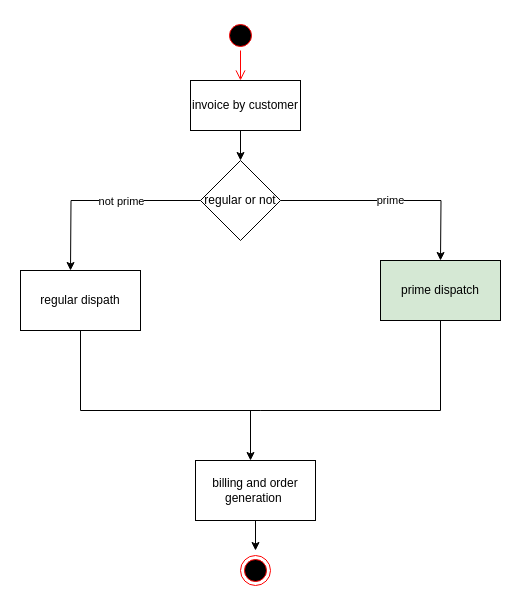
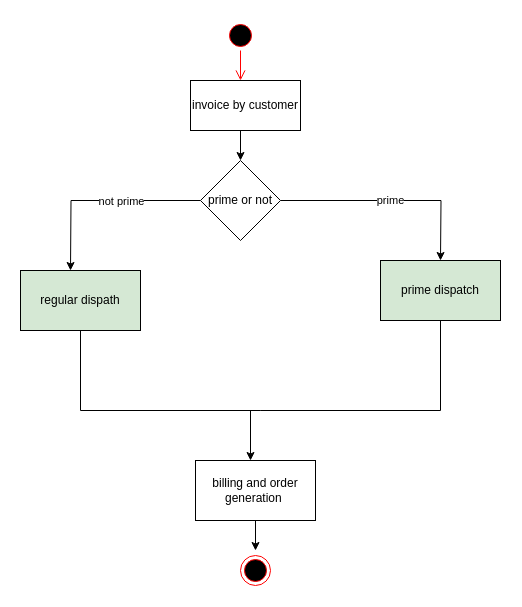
(241, 201) -> (241, 201)
(81, 301) -> (81, 301)
